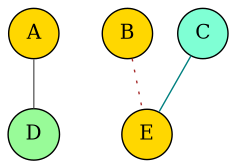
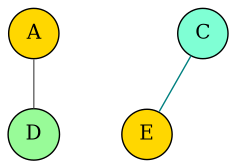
(127, 34) -> none
